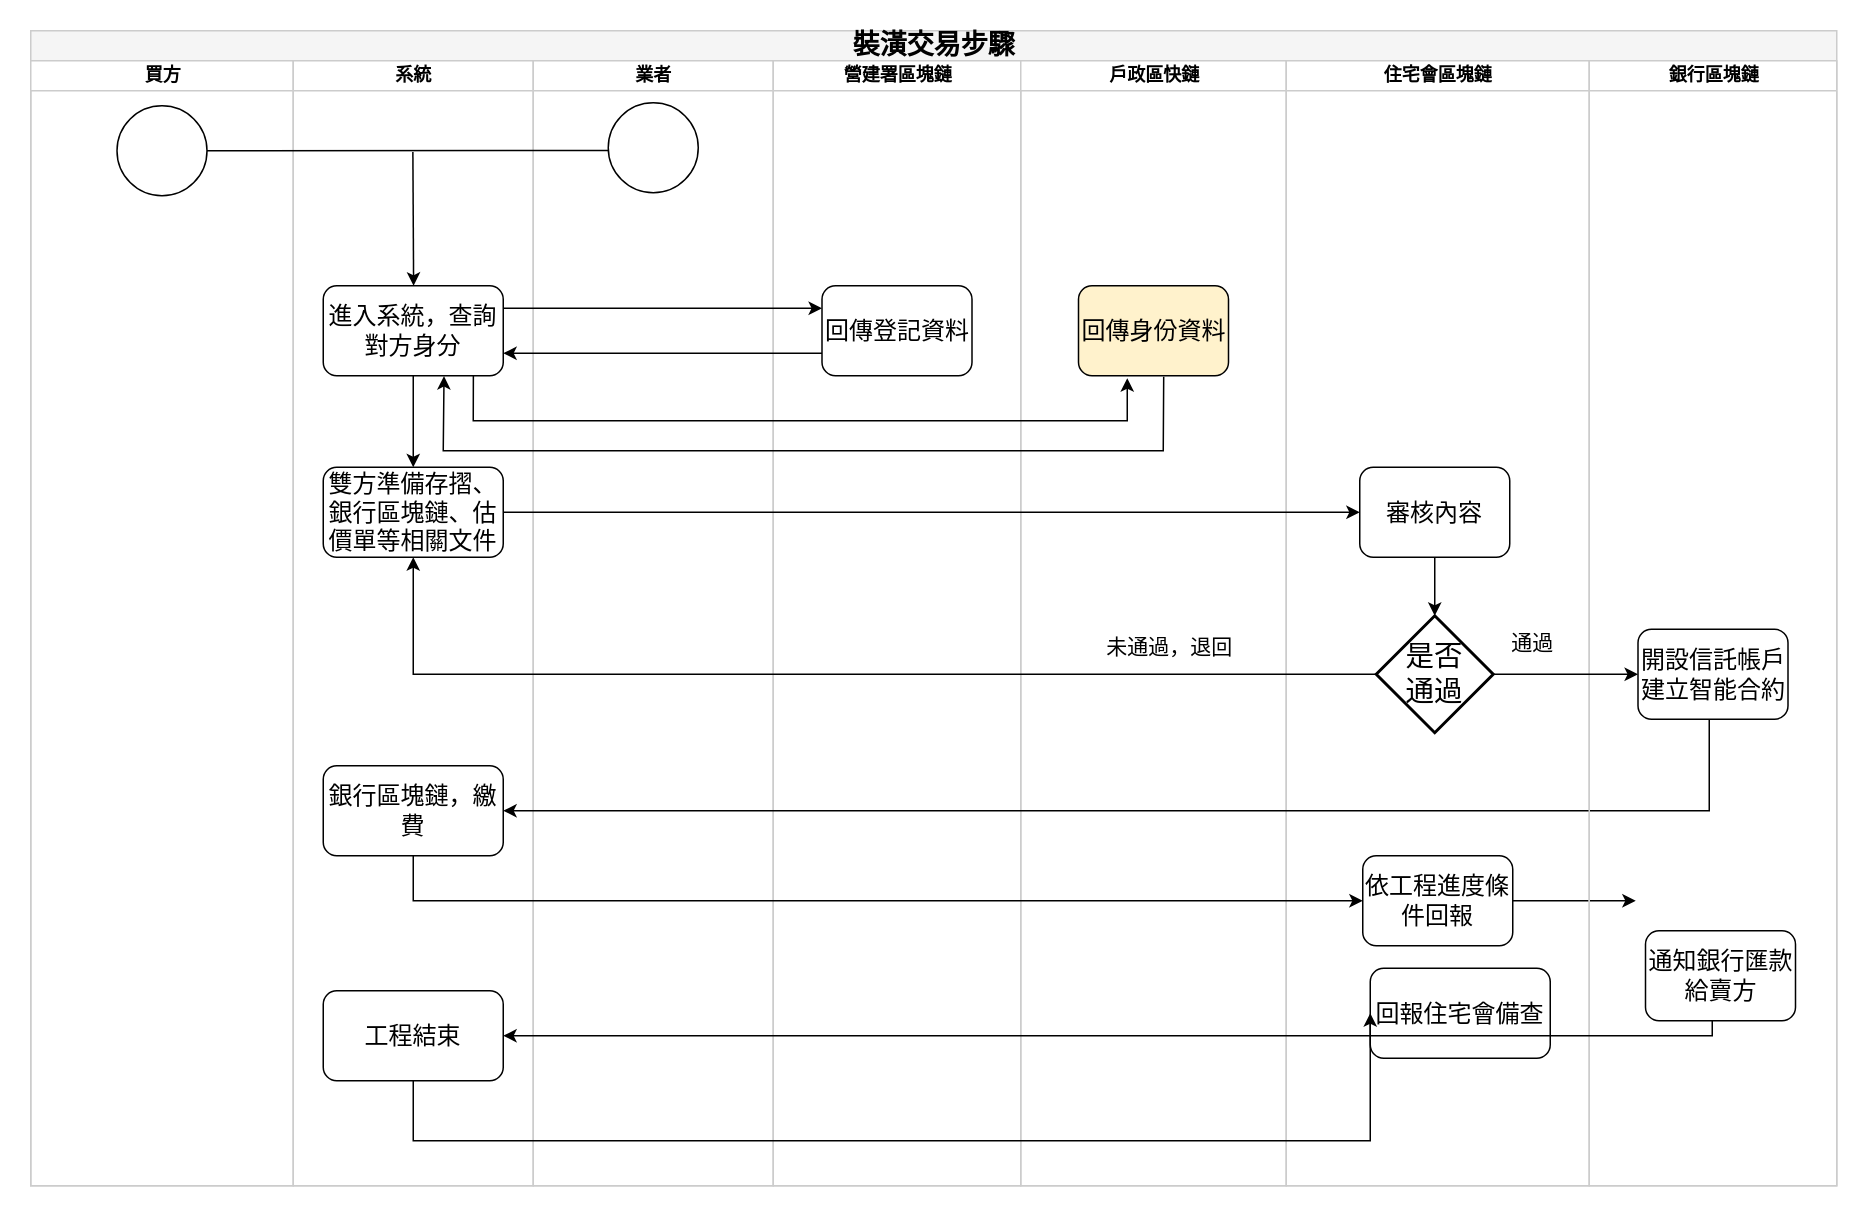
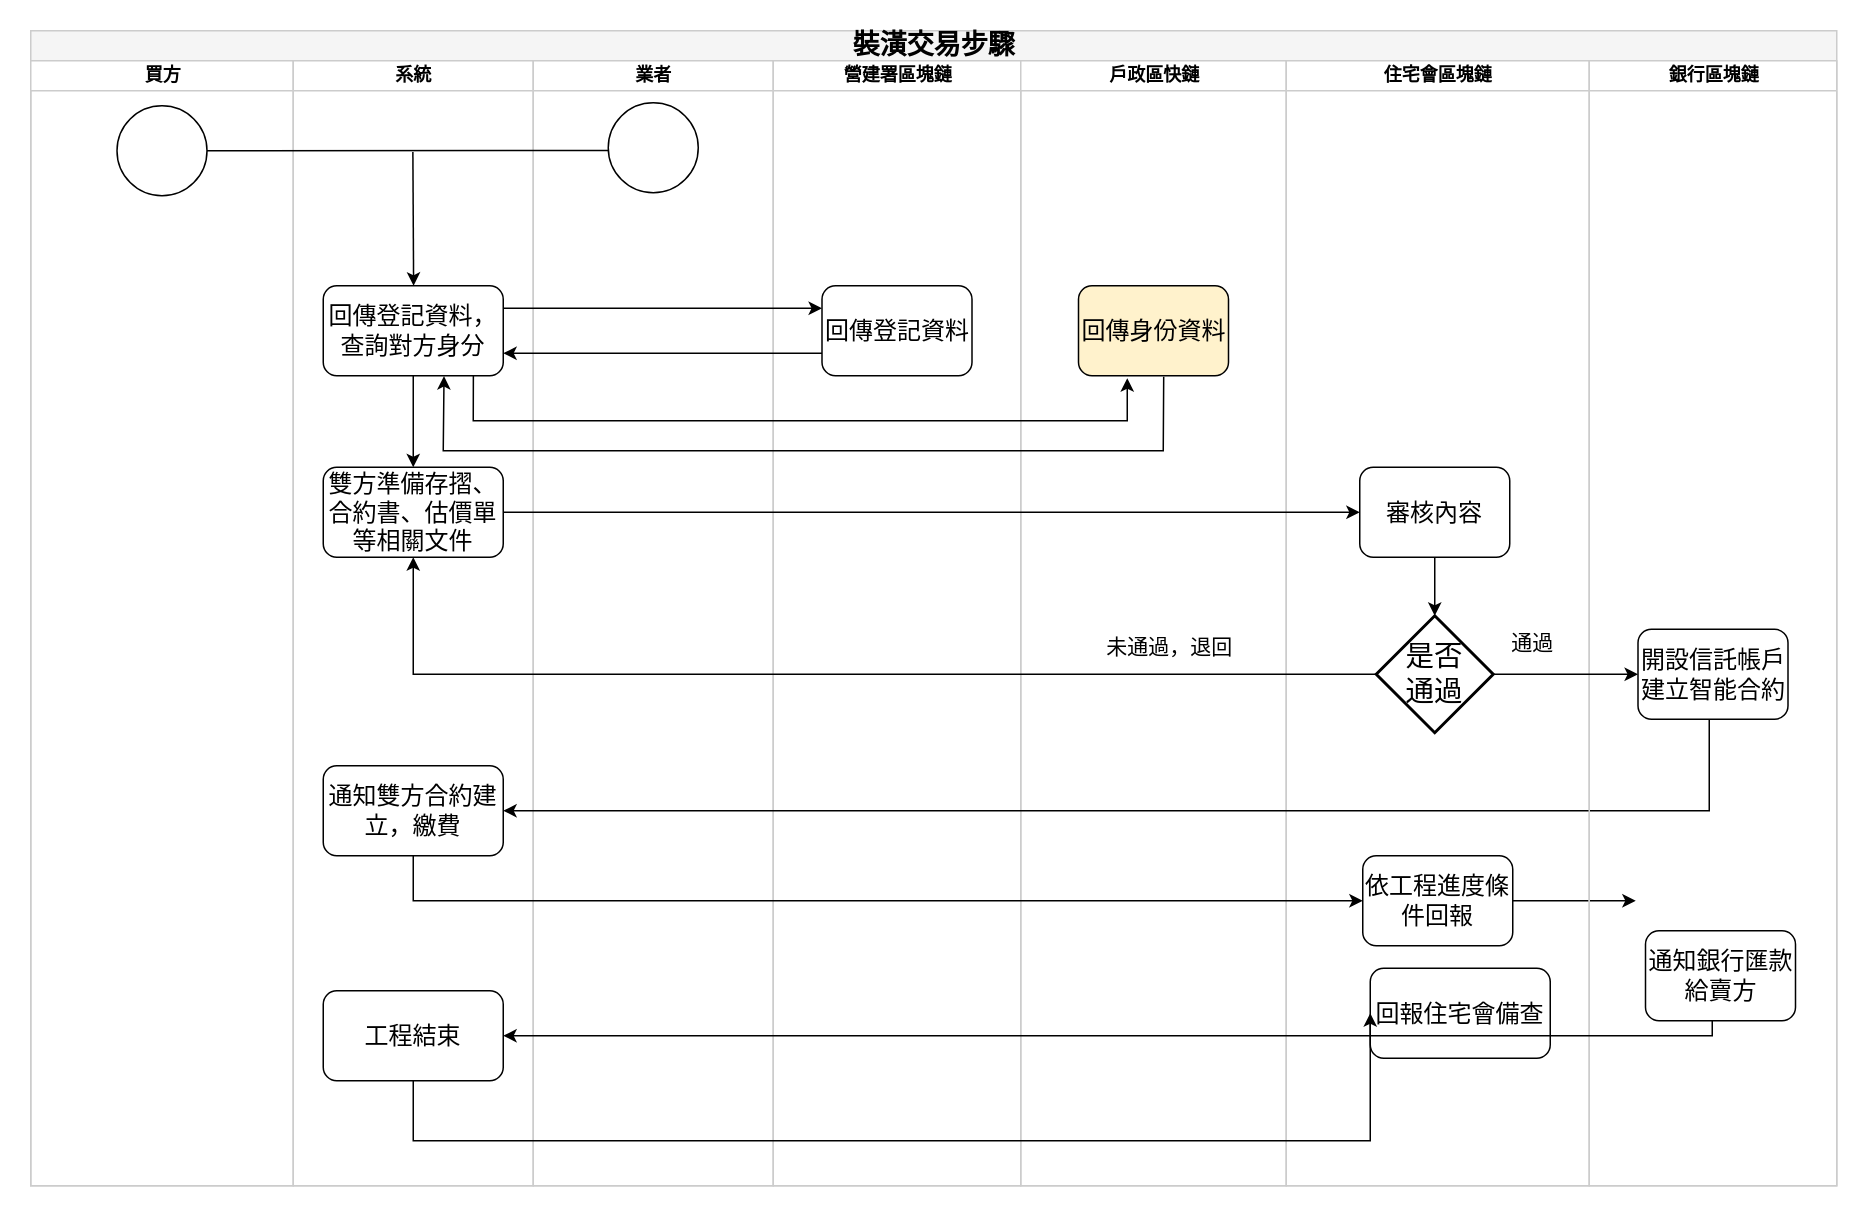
(413, 331) -> (413, 331)
(413, 512) -> (413, 512)
(413, 811) -> (413, 811)
